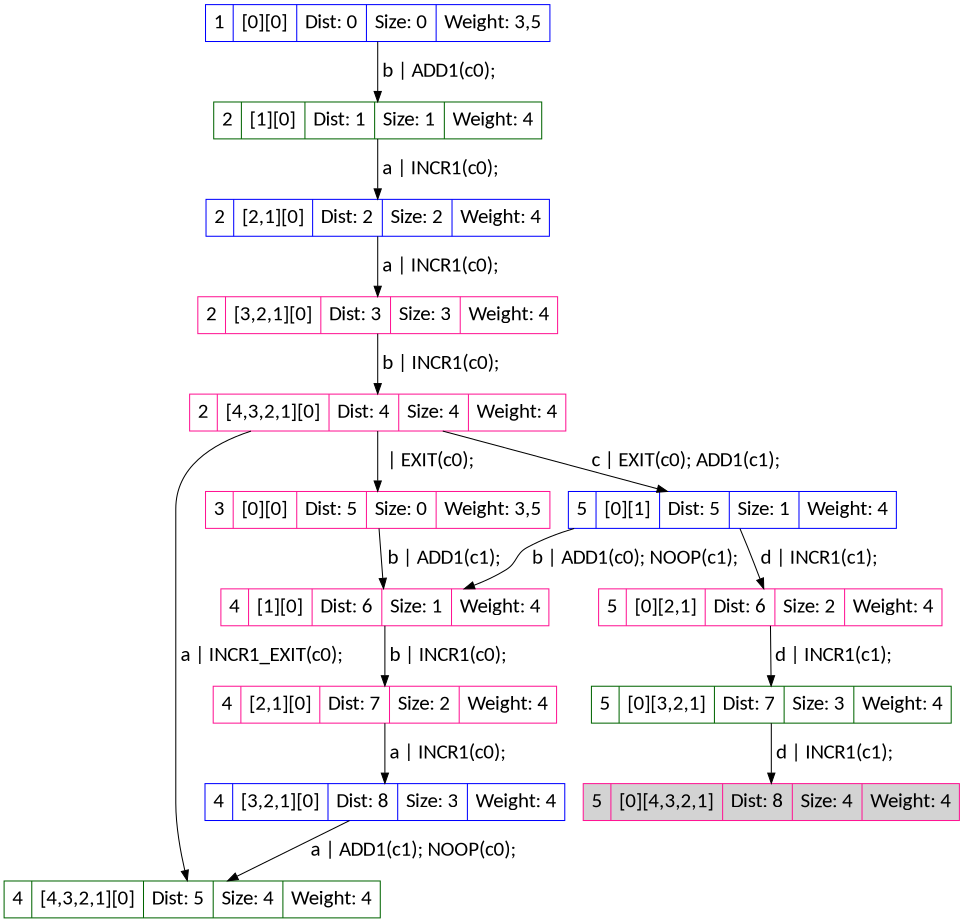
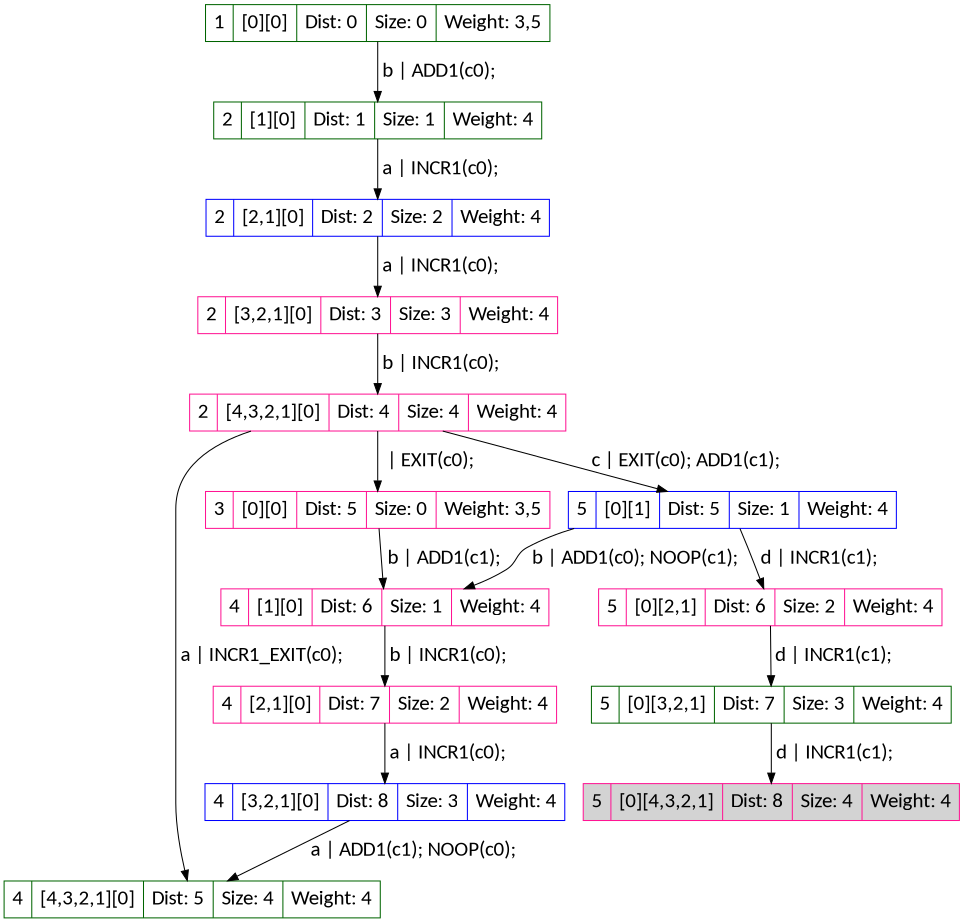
(378, 23) -> (378, 23)
